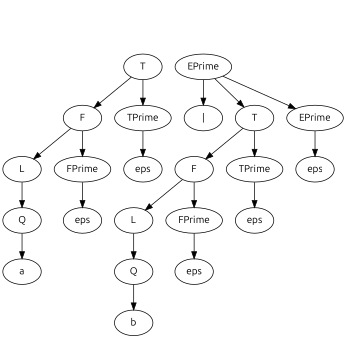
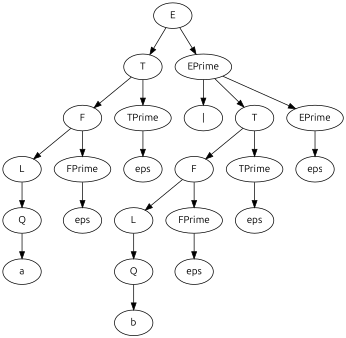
none -> (173, 16)
